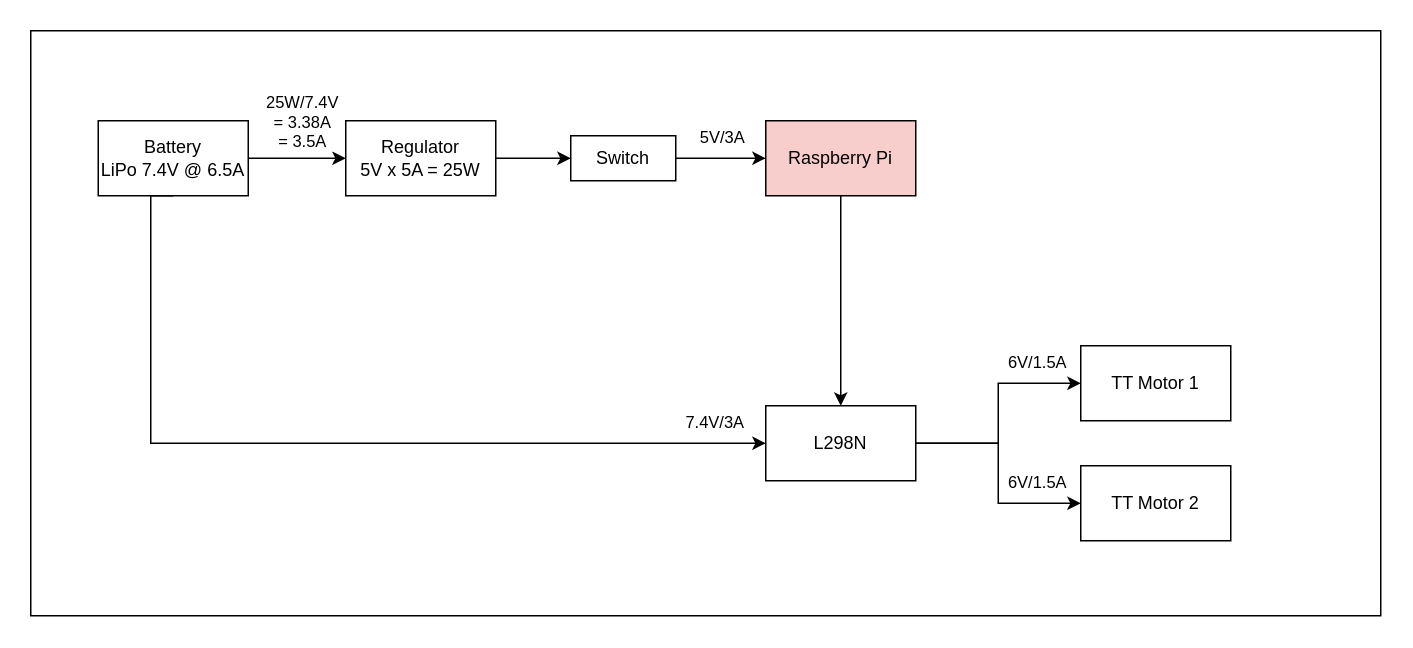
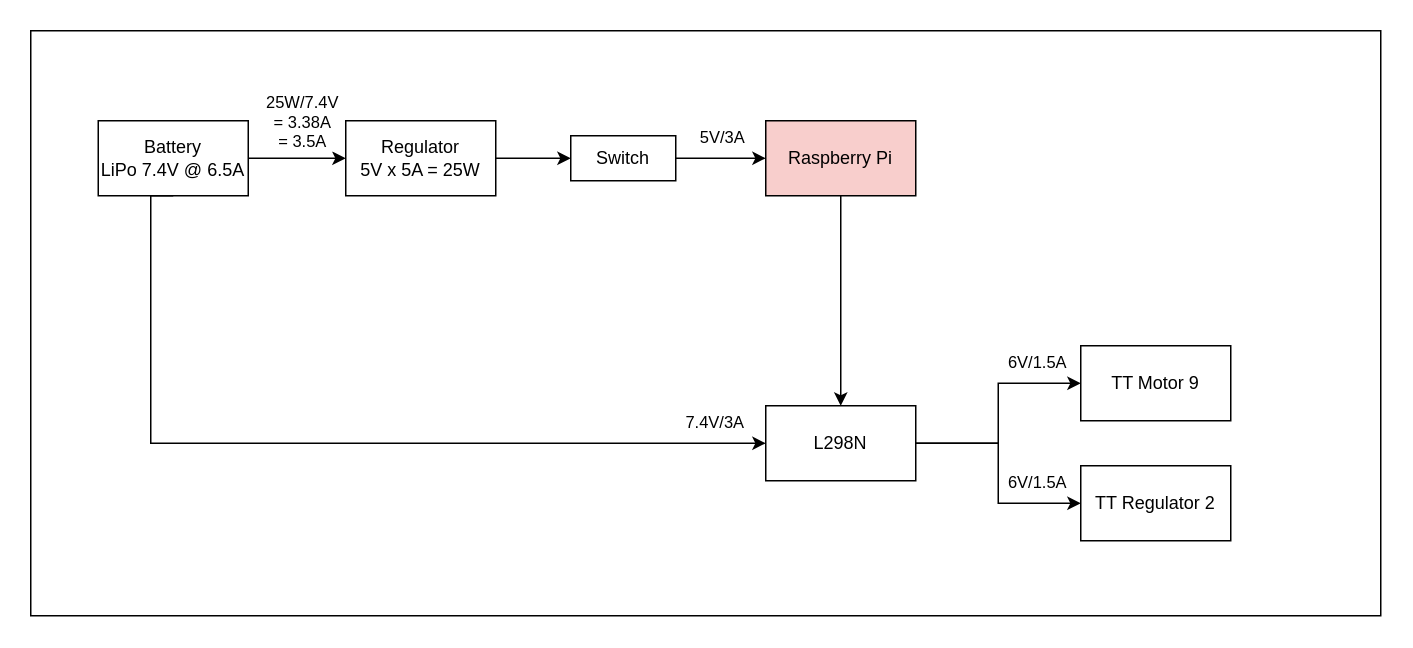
(1156, 383) -> (1156, 383)
(1156, 503) -> (1156, 503)
